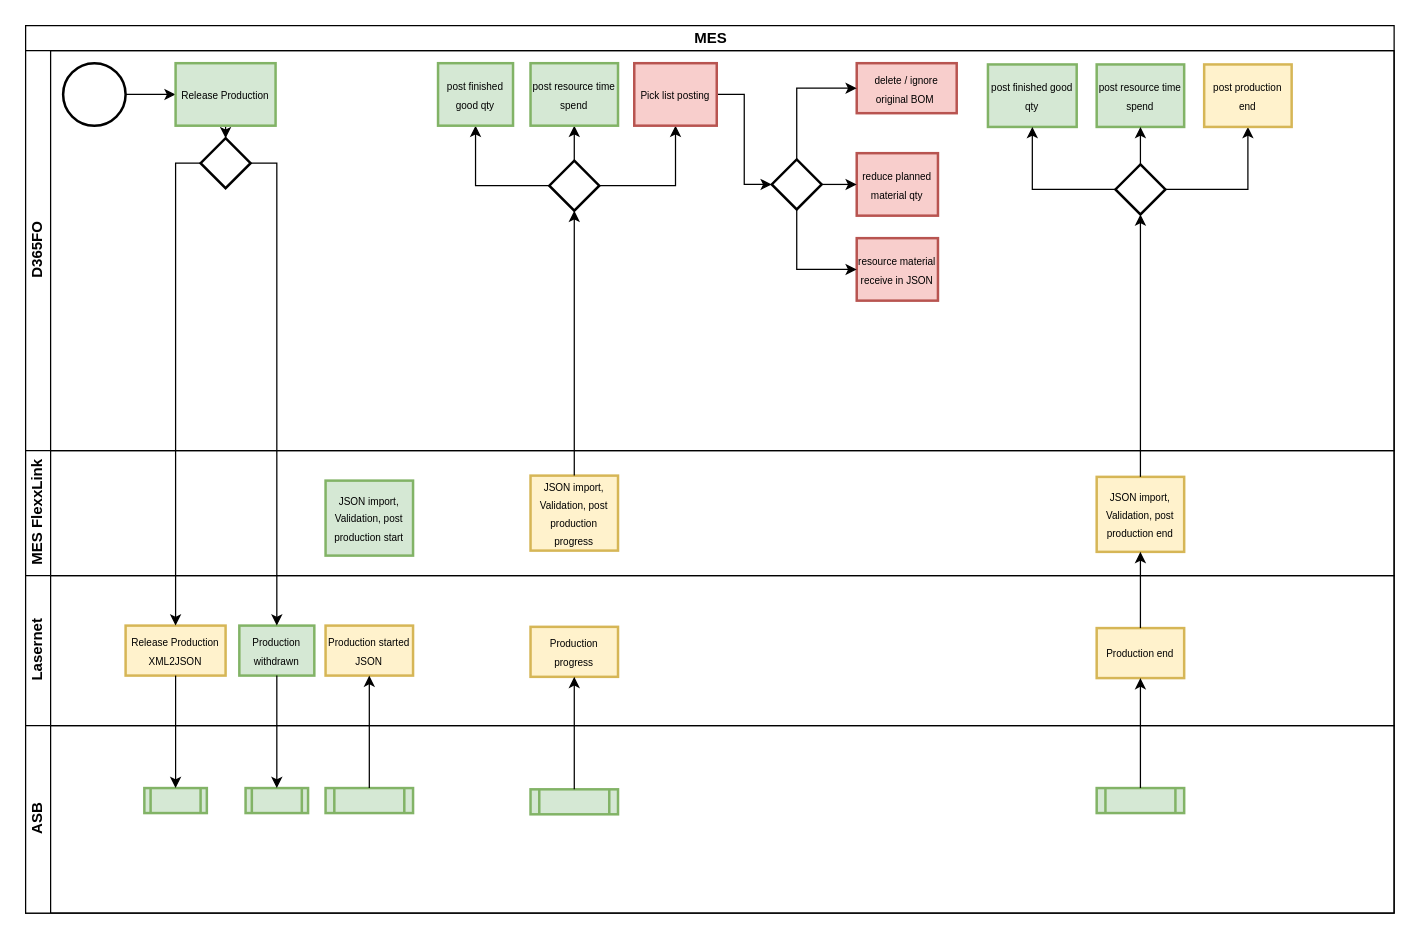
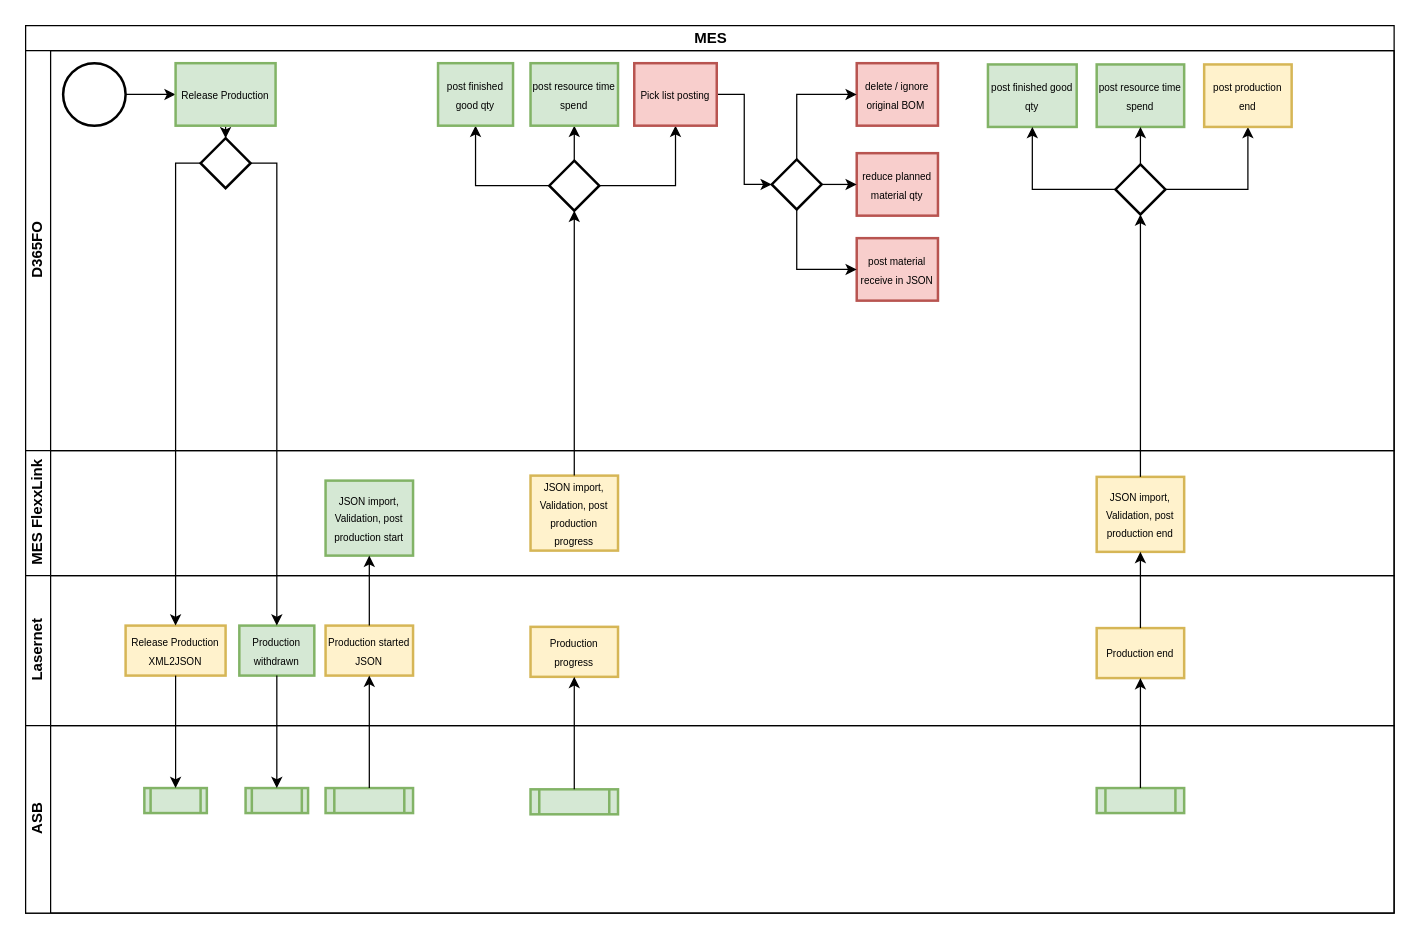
(907, 88) -> (898, 94)
(898, 269) -> (898, 269)
none -> (369, 595)
